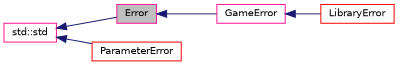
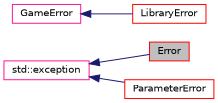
(137, 14) -> (169, 51)
(192, 14) -> none
(30, 33) -> (47, 70)
